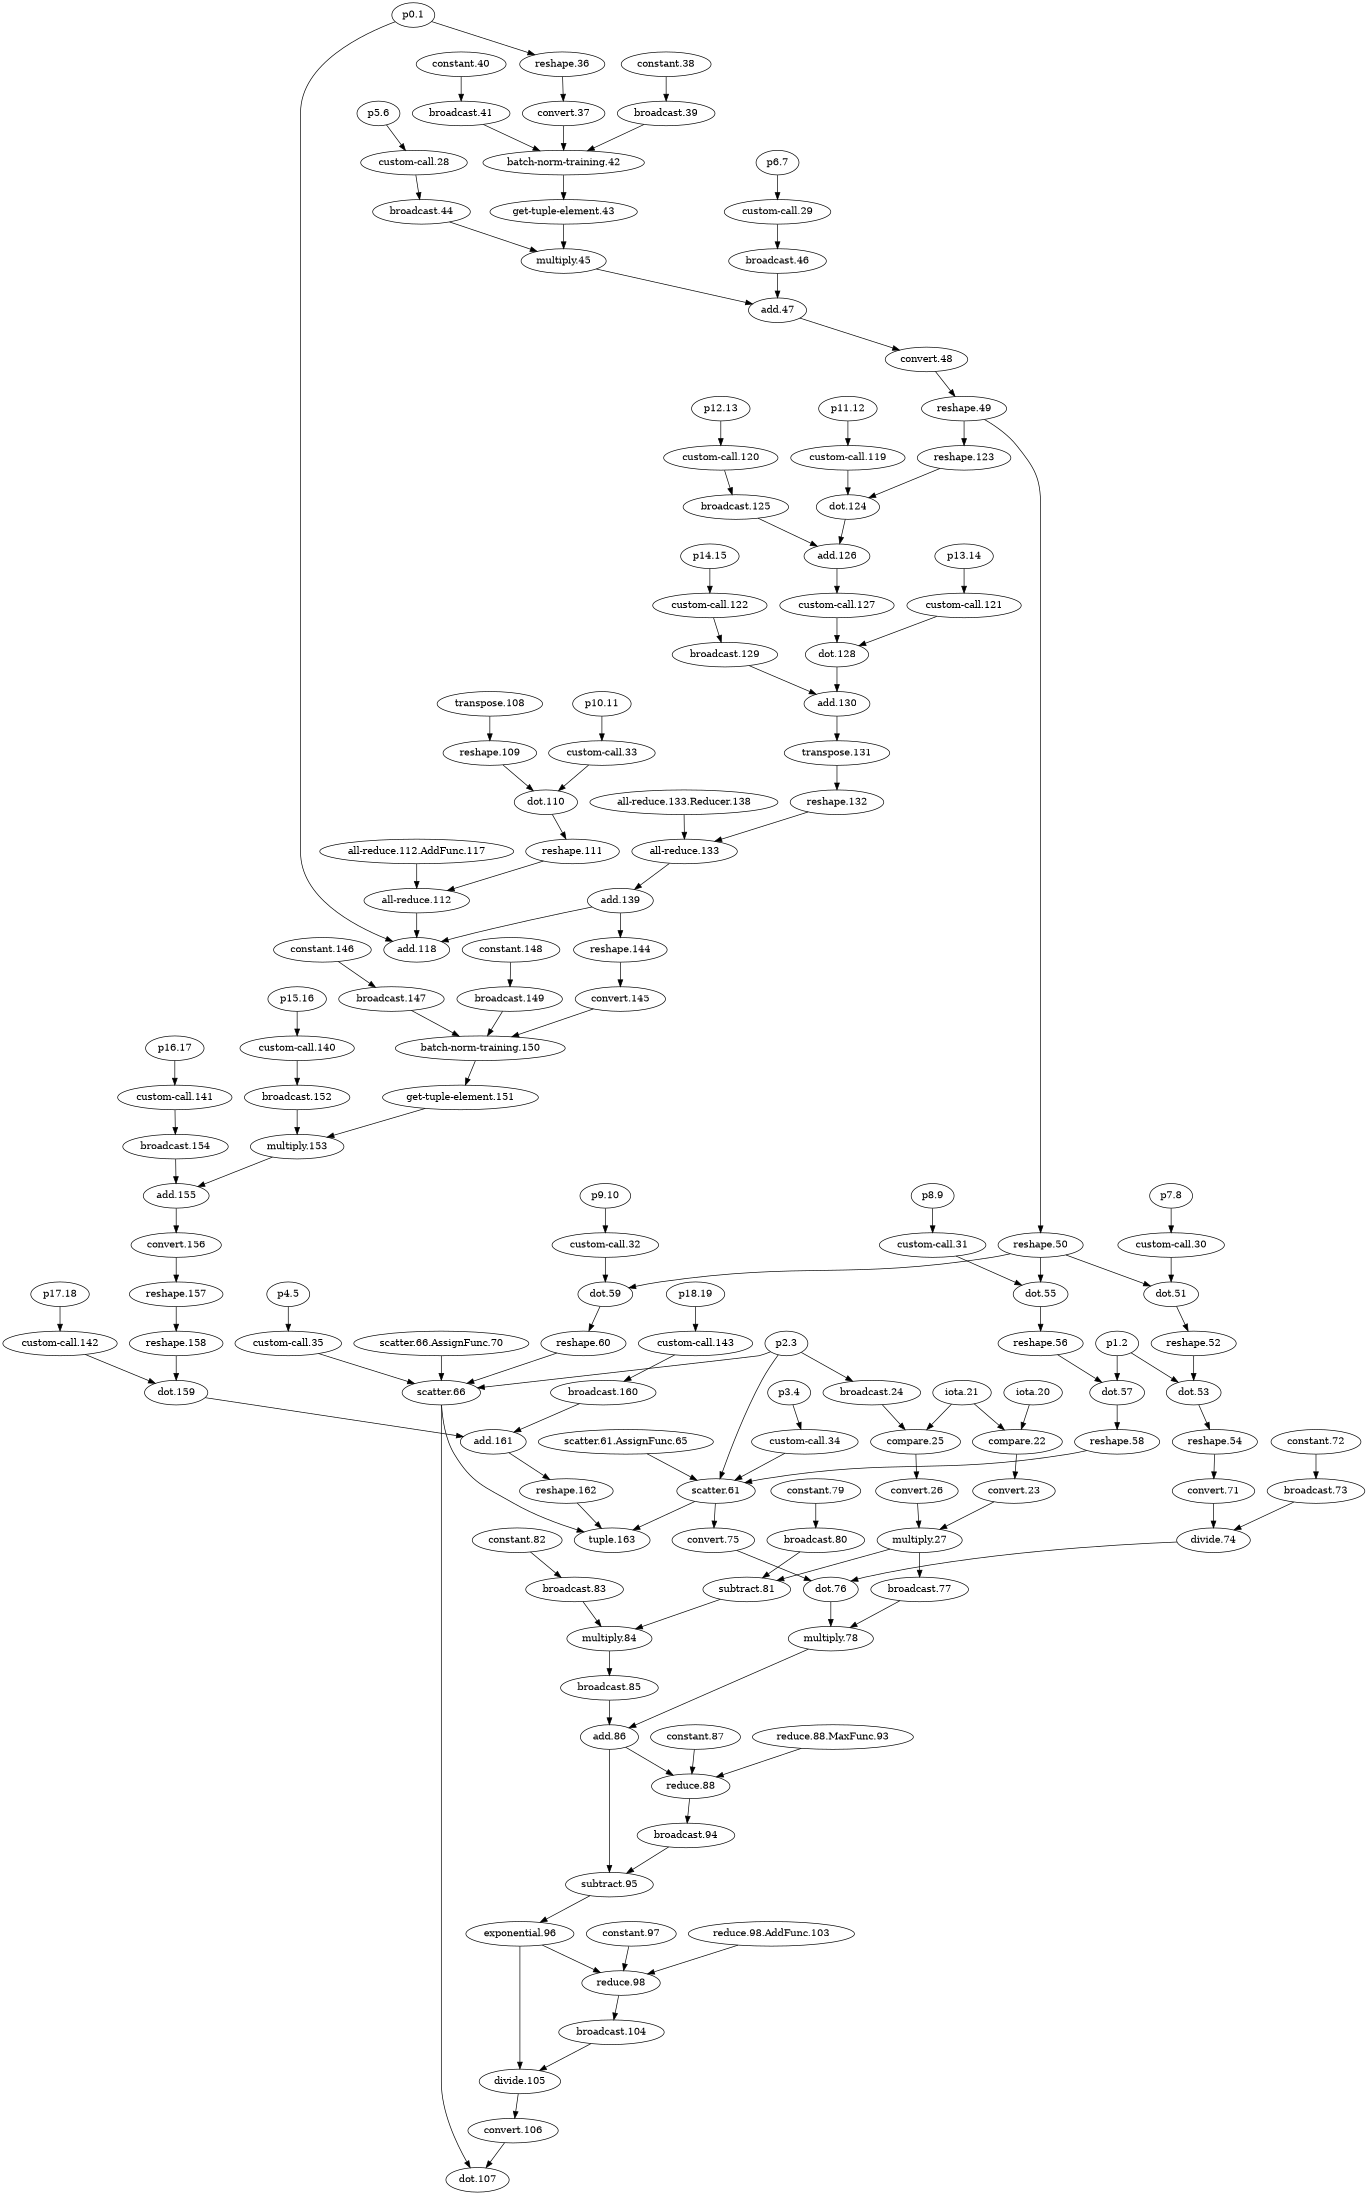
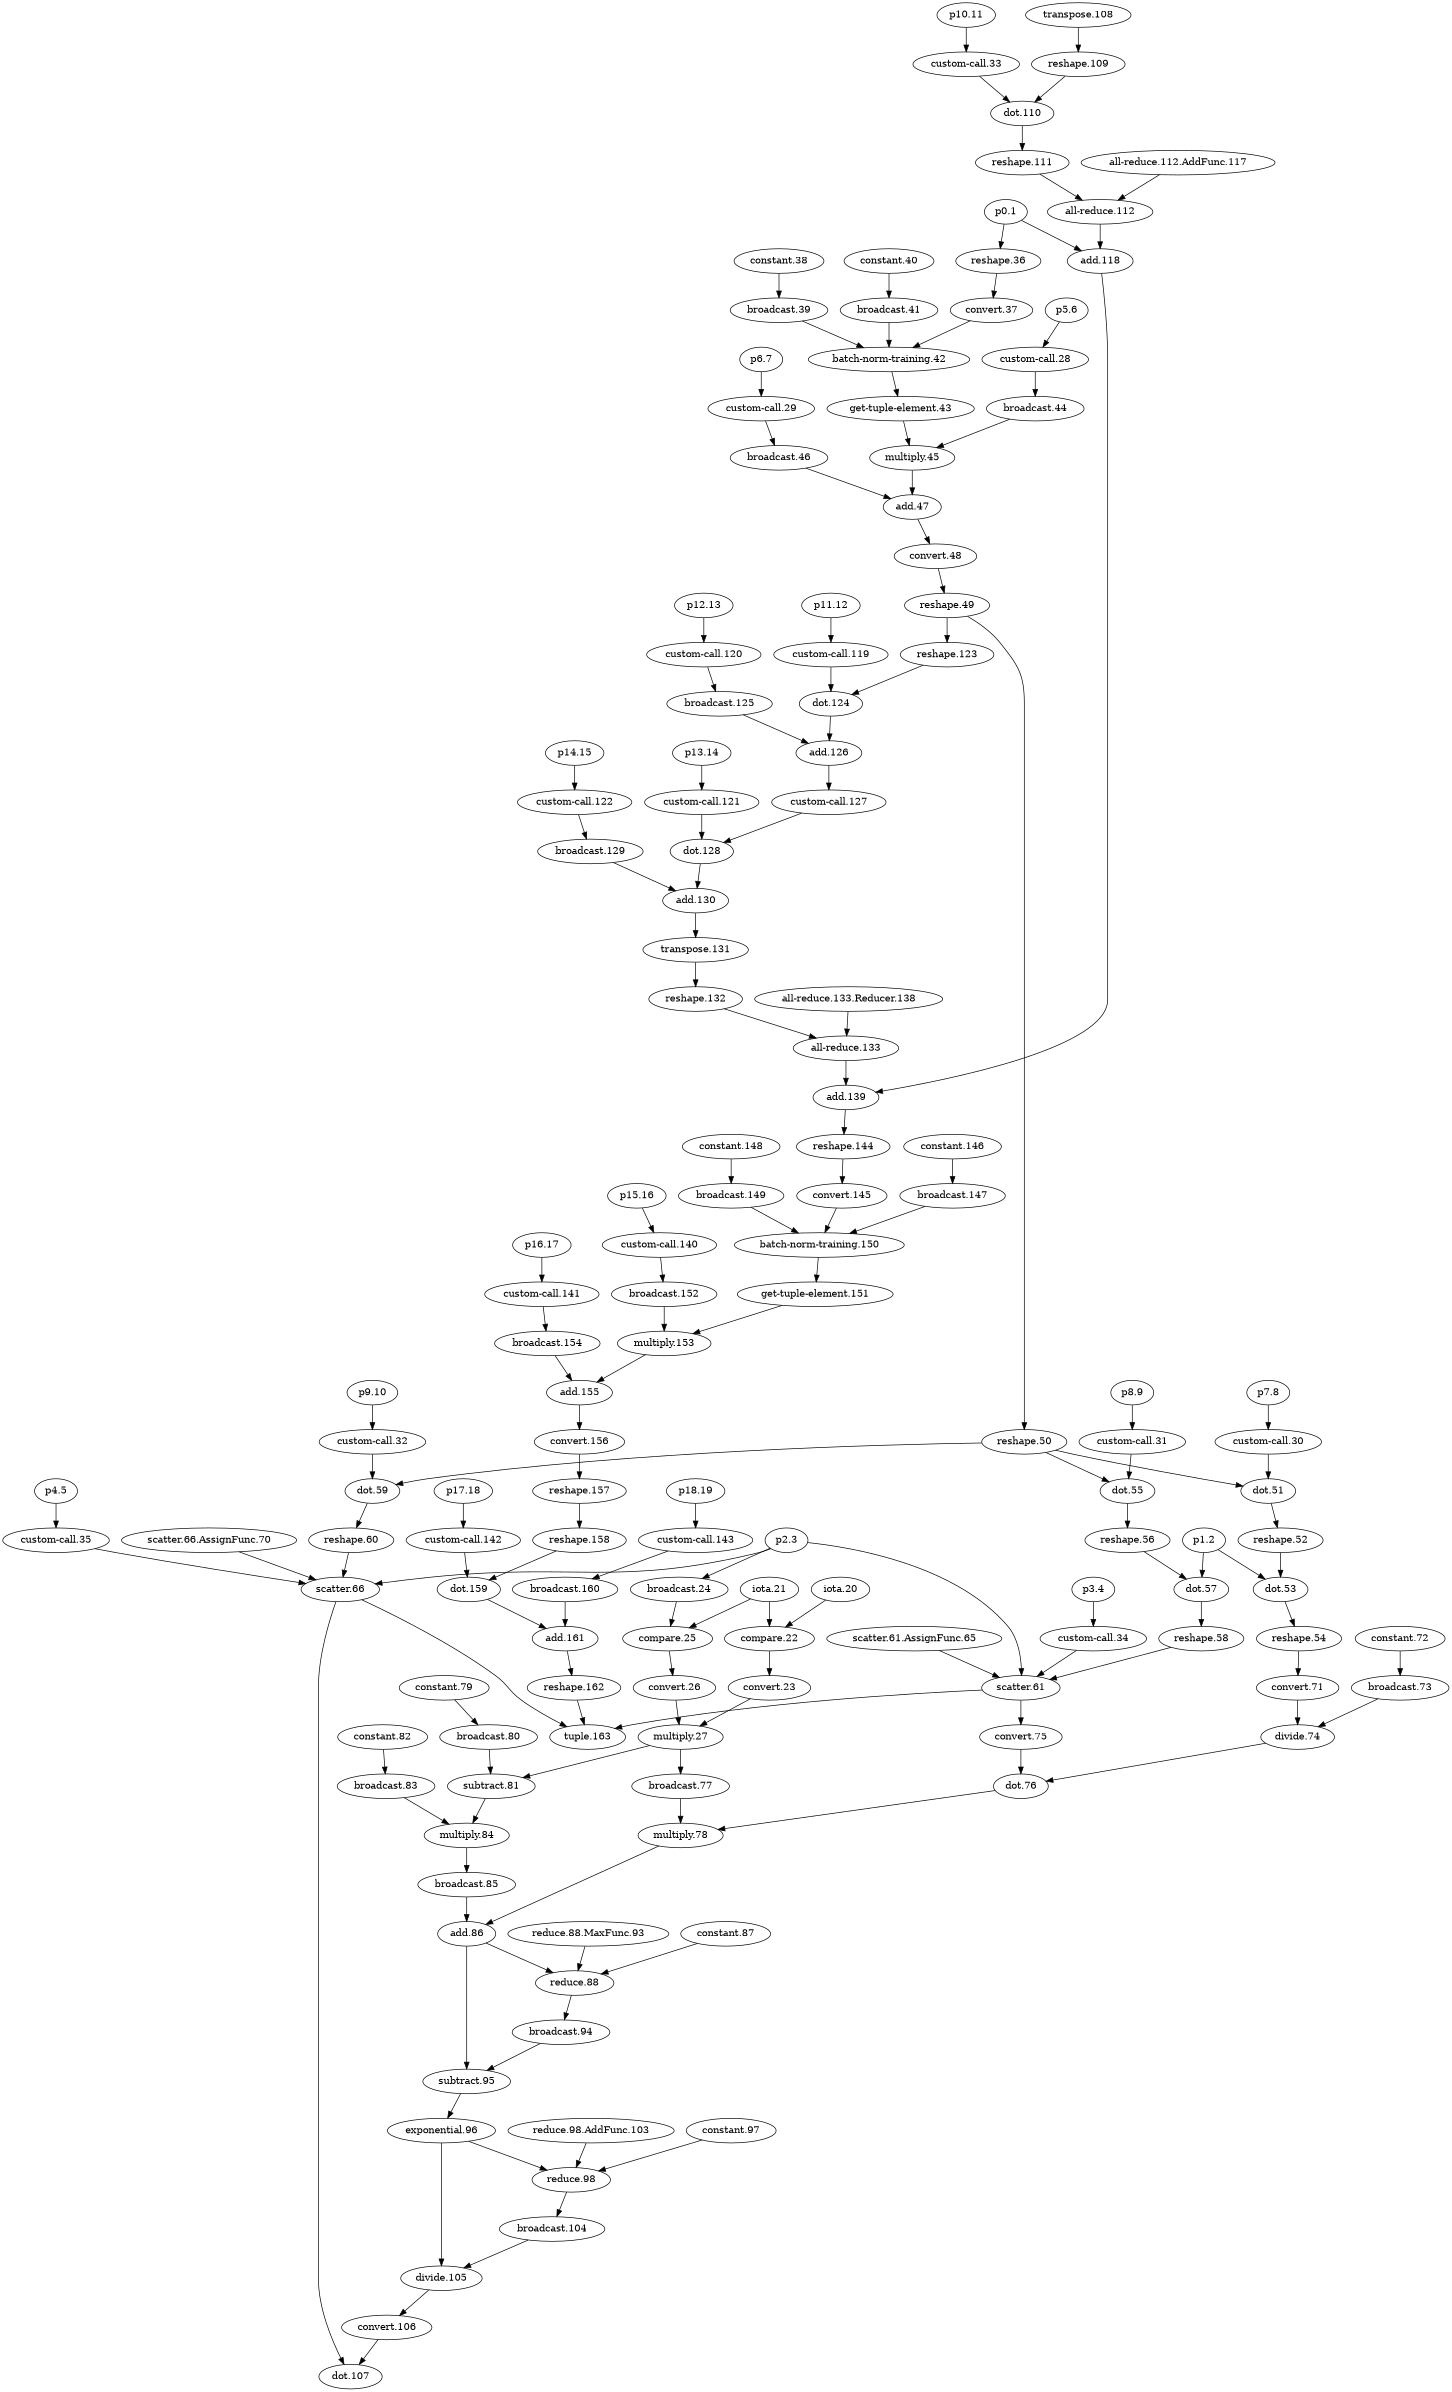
(520, 922) -> (1108, 762)
